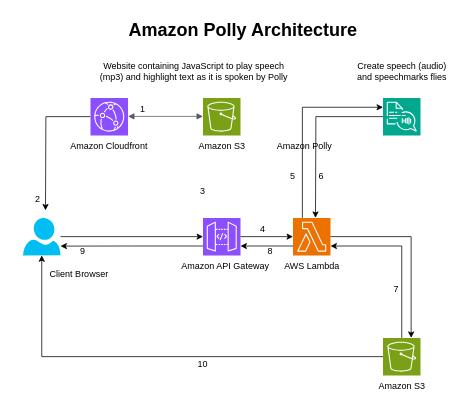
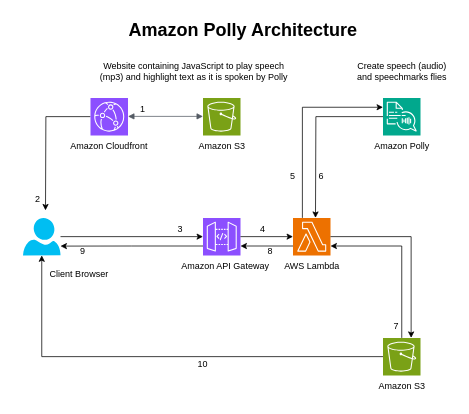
(304, 147) -> (402, 147)
(203, 192) -> (180, 229)
(396, 289) -> (396, 327)
